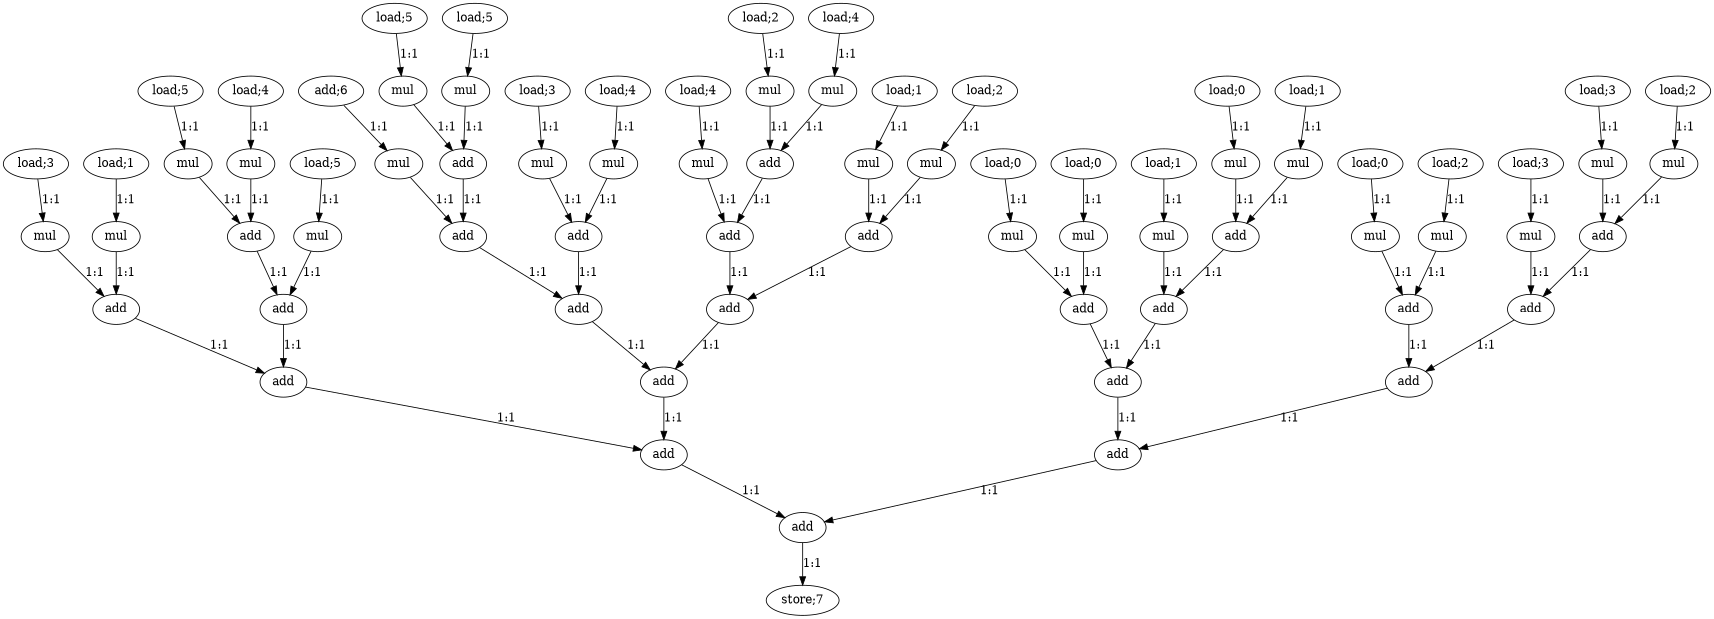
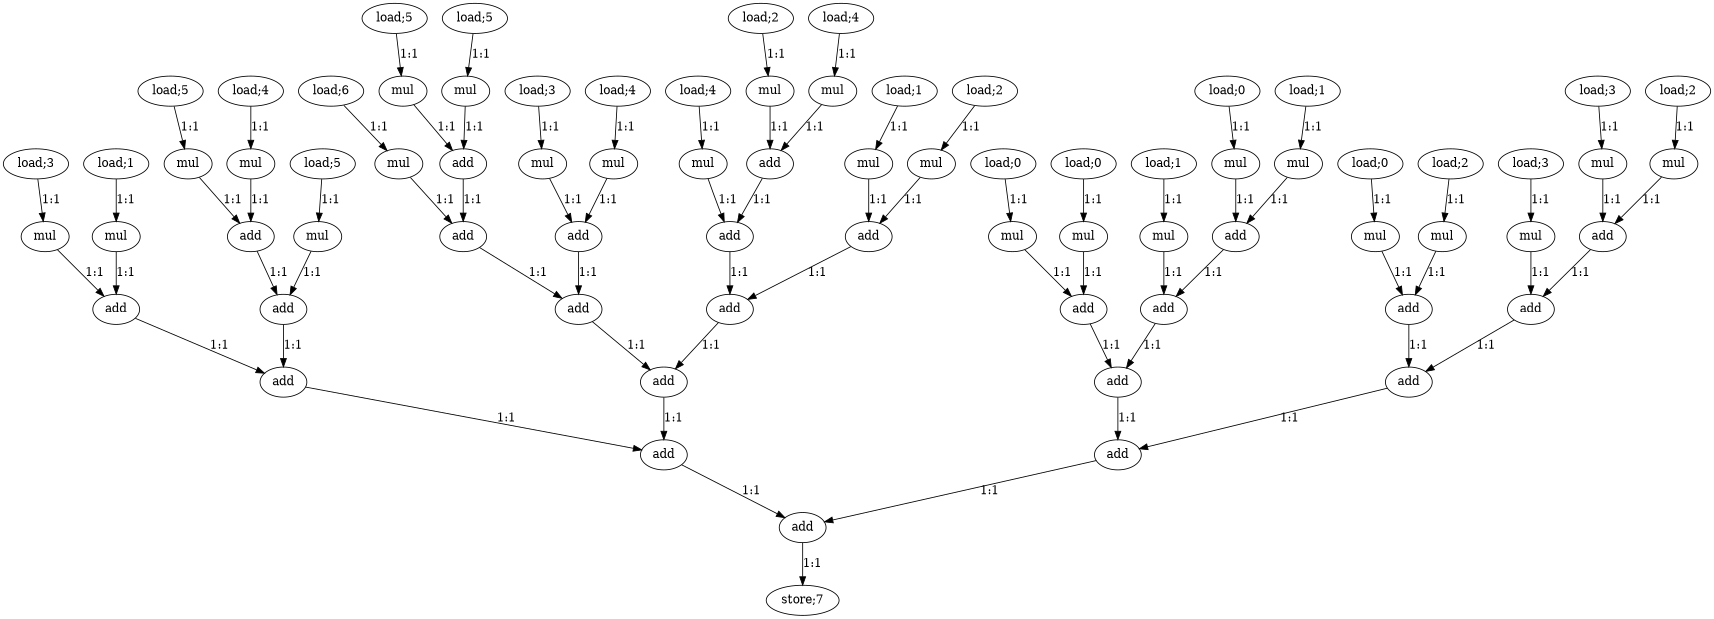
(331, 91) -> (331, 91)
